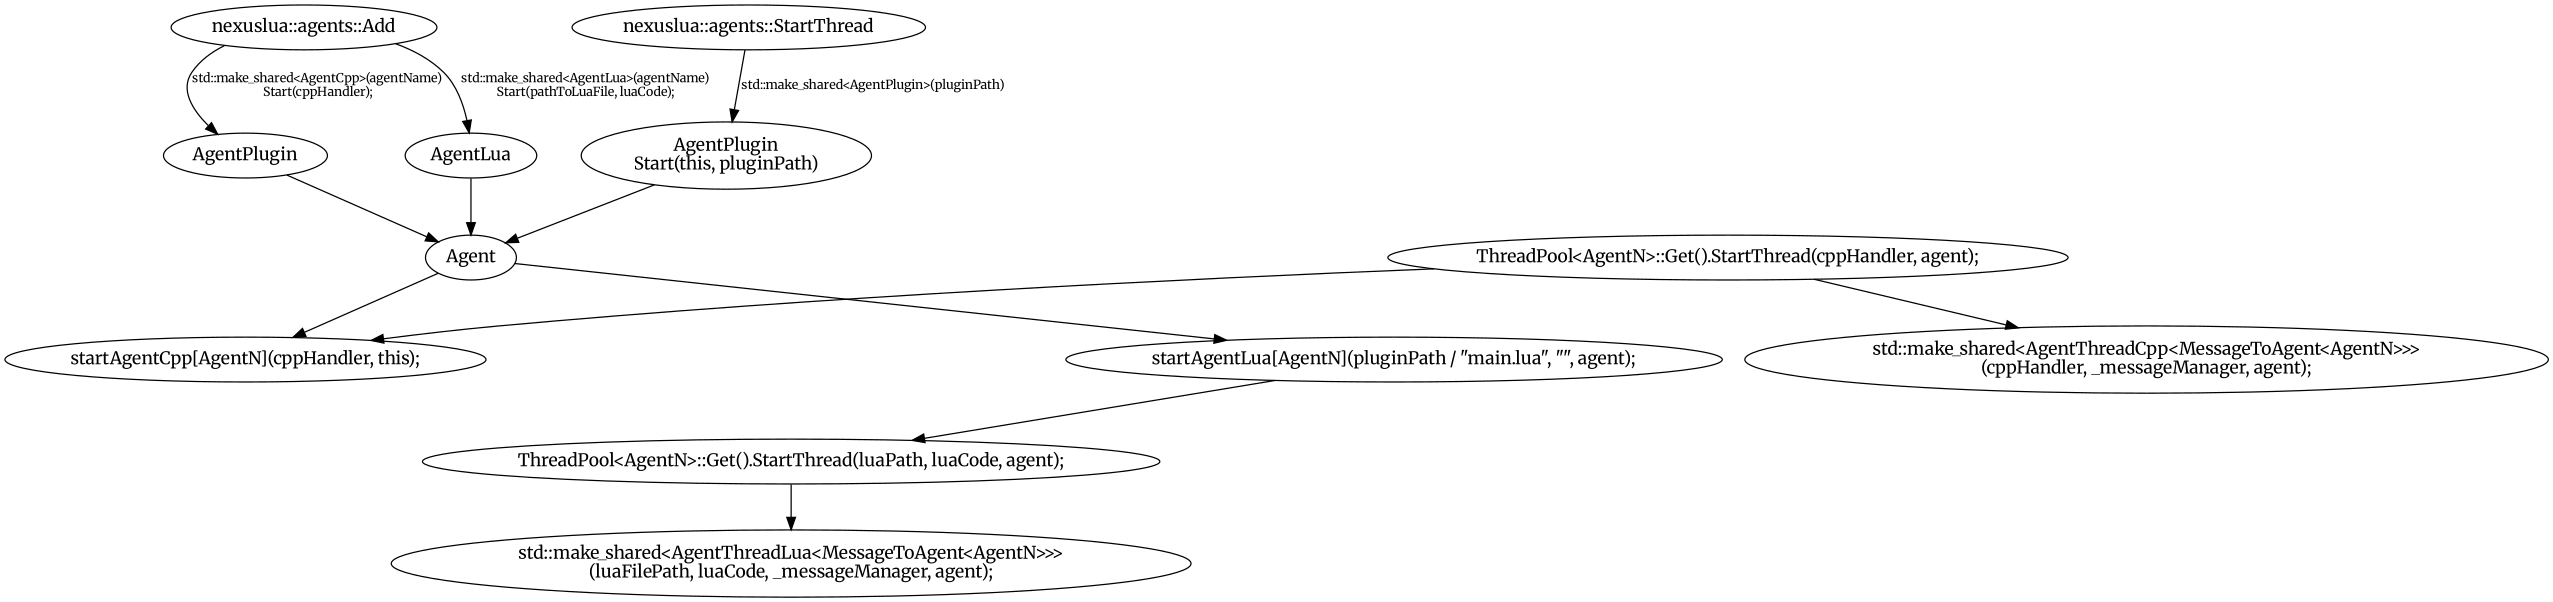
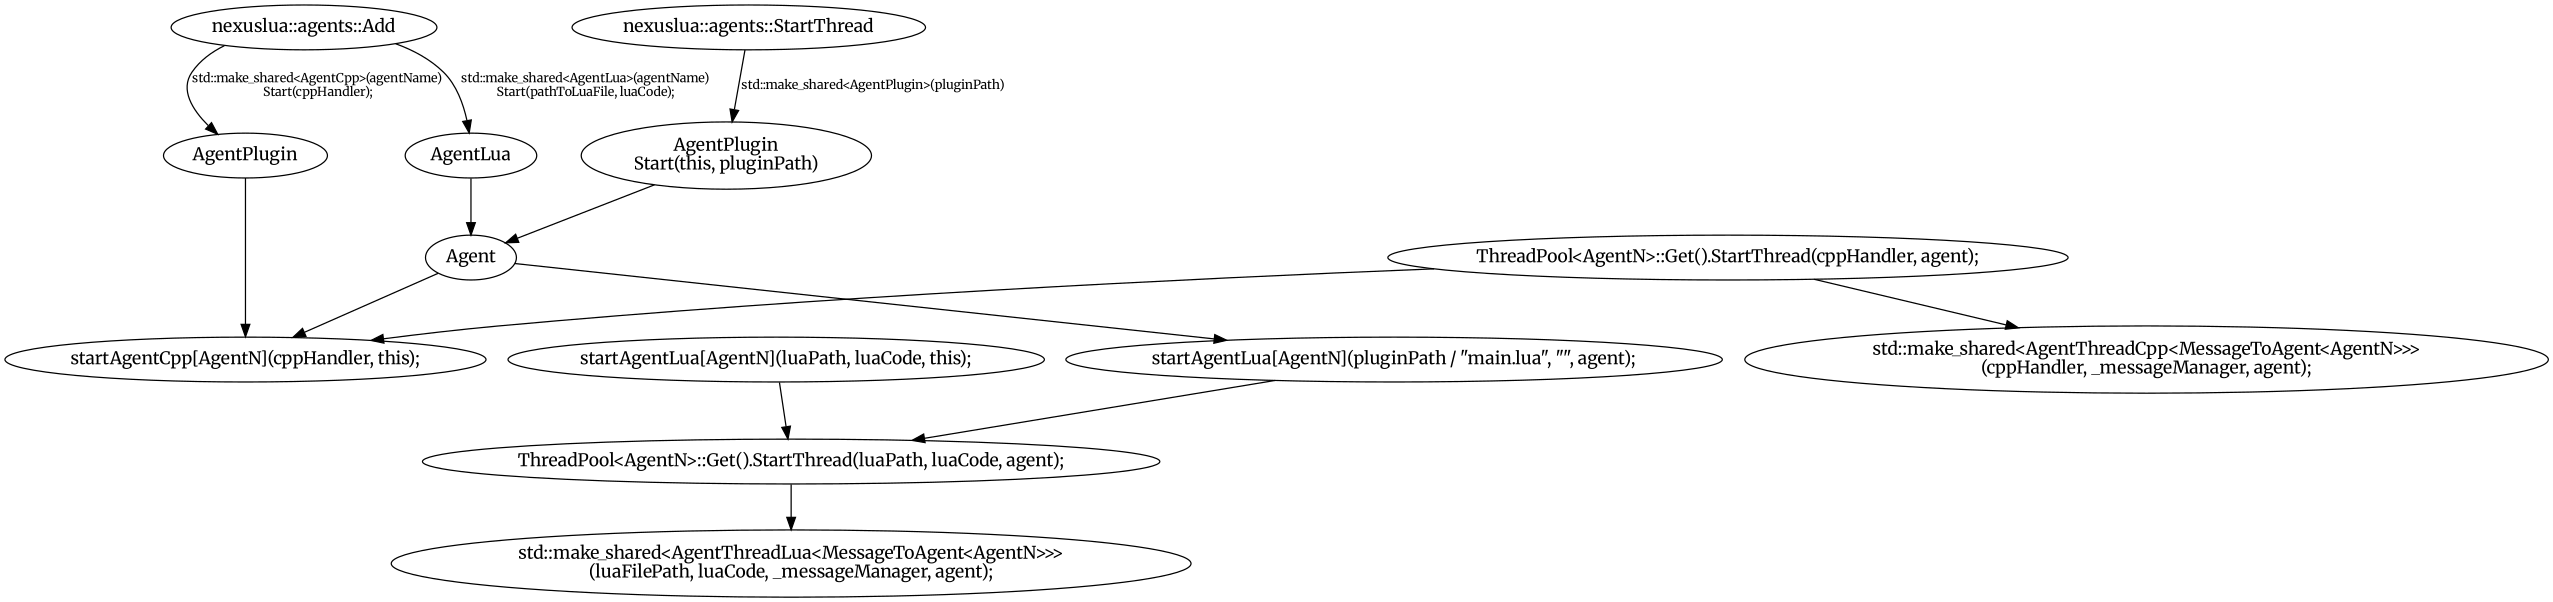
(357, 206) -> (245, 251)
none -> (776, 360)
